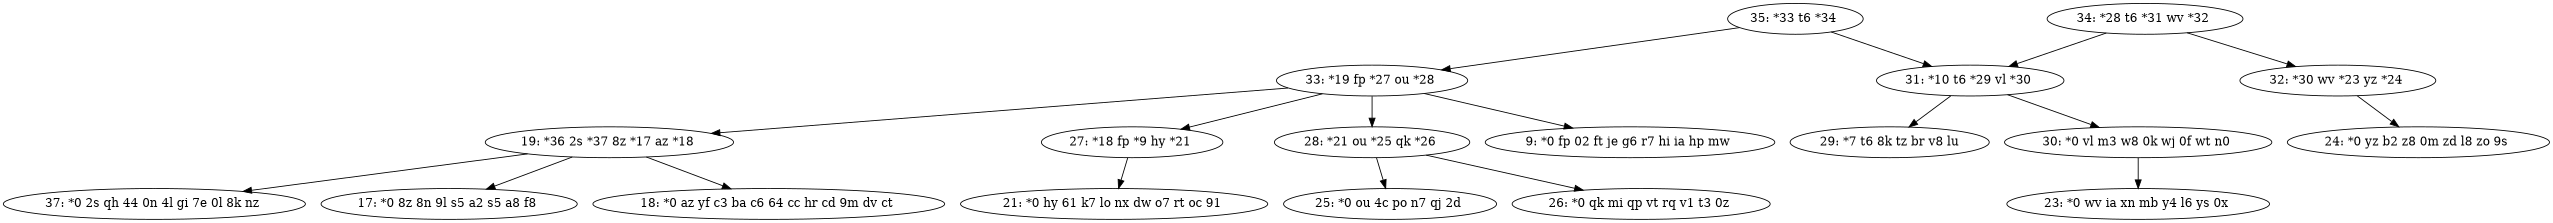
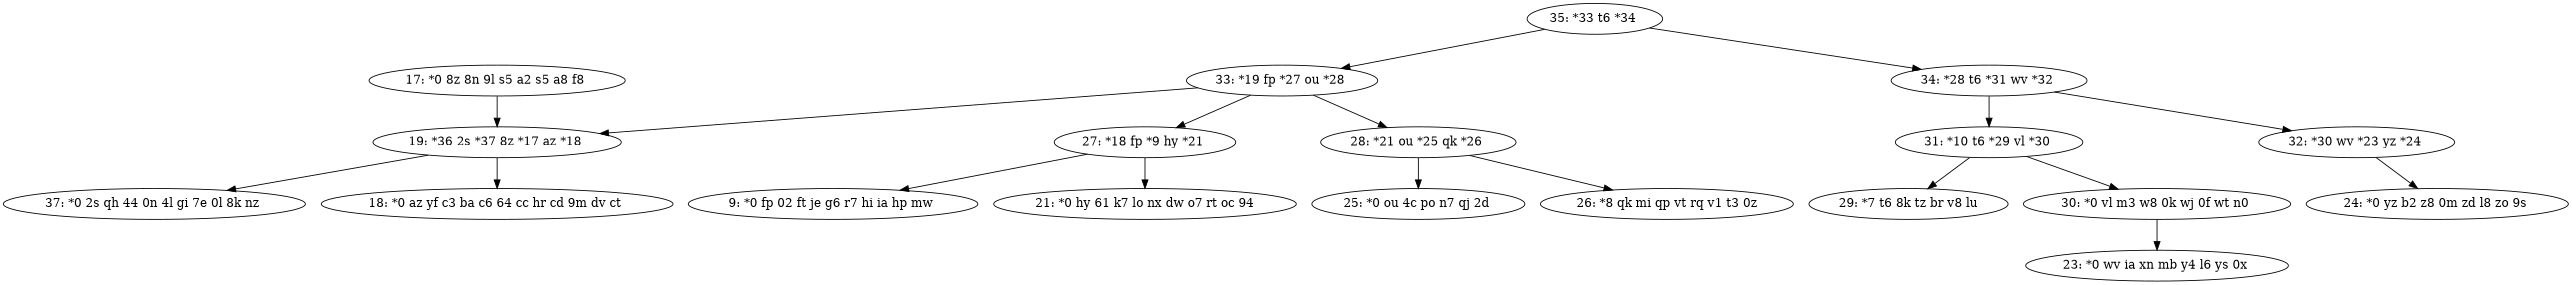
(1877, 48) -> (1781, 48)
(1494, 110) -> (998, 171)
(533, 172) -> (497, 107)
(1114, 204) -> (1145, 204)
(1641, 204) -> (1667, 204)
